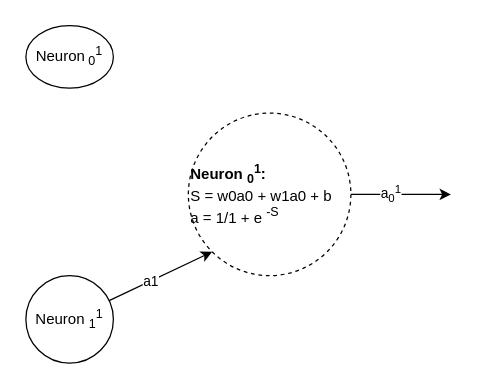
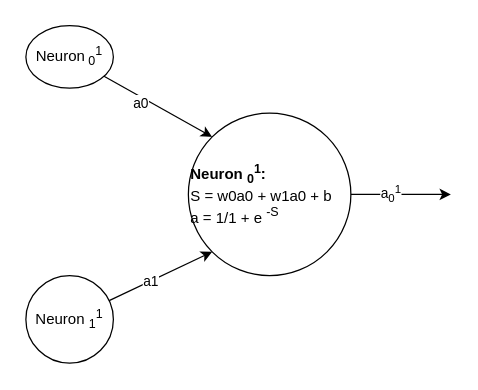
none -> (154, 105)
(269, 194) -> (269, 194)
